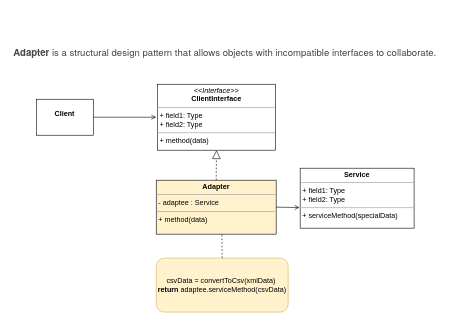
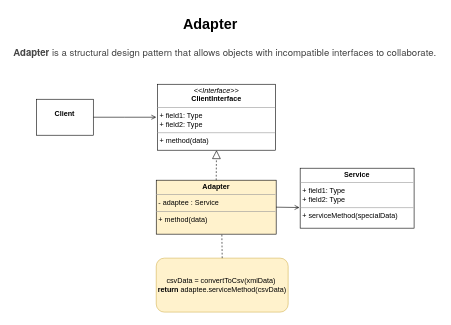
none -> (213, 24)
